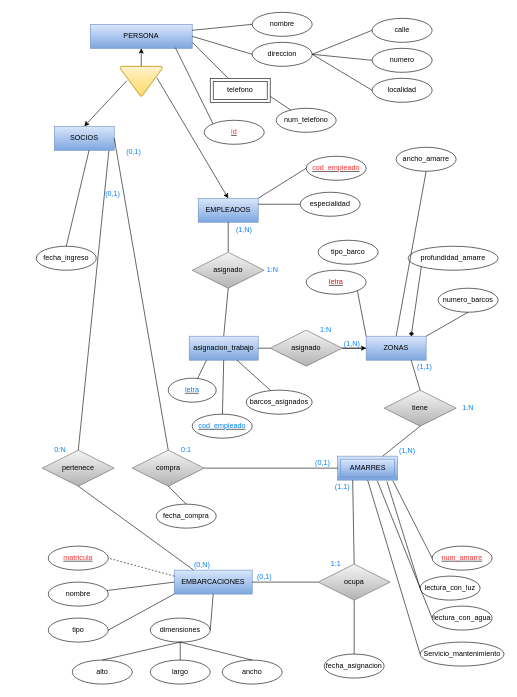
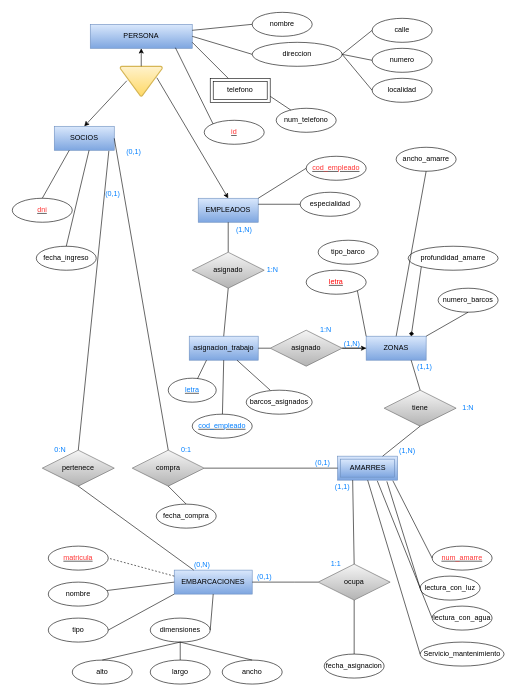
(282, 54) -> (297, 54)
none -> (56, 174)
none -> (42, 210)
